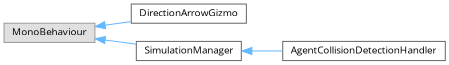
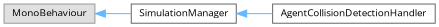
(189, 14) -> none
